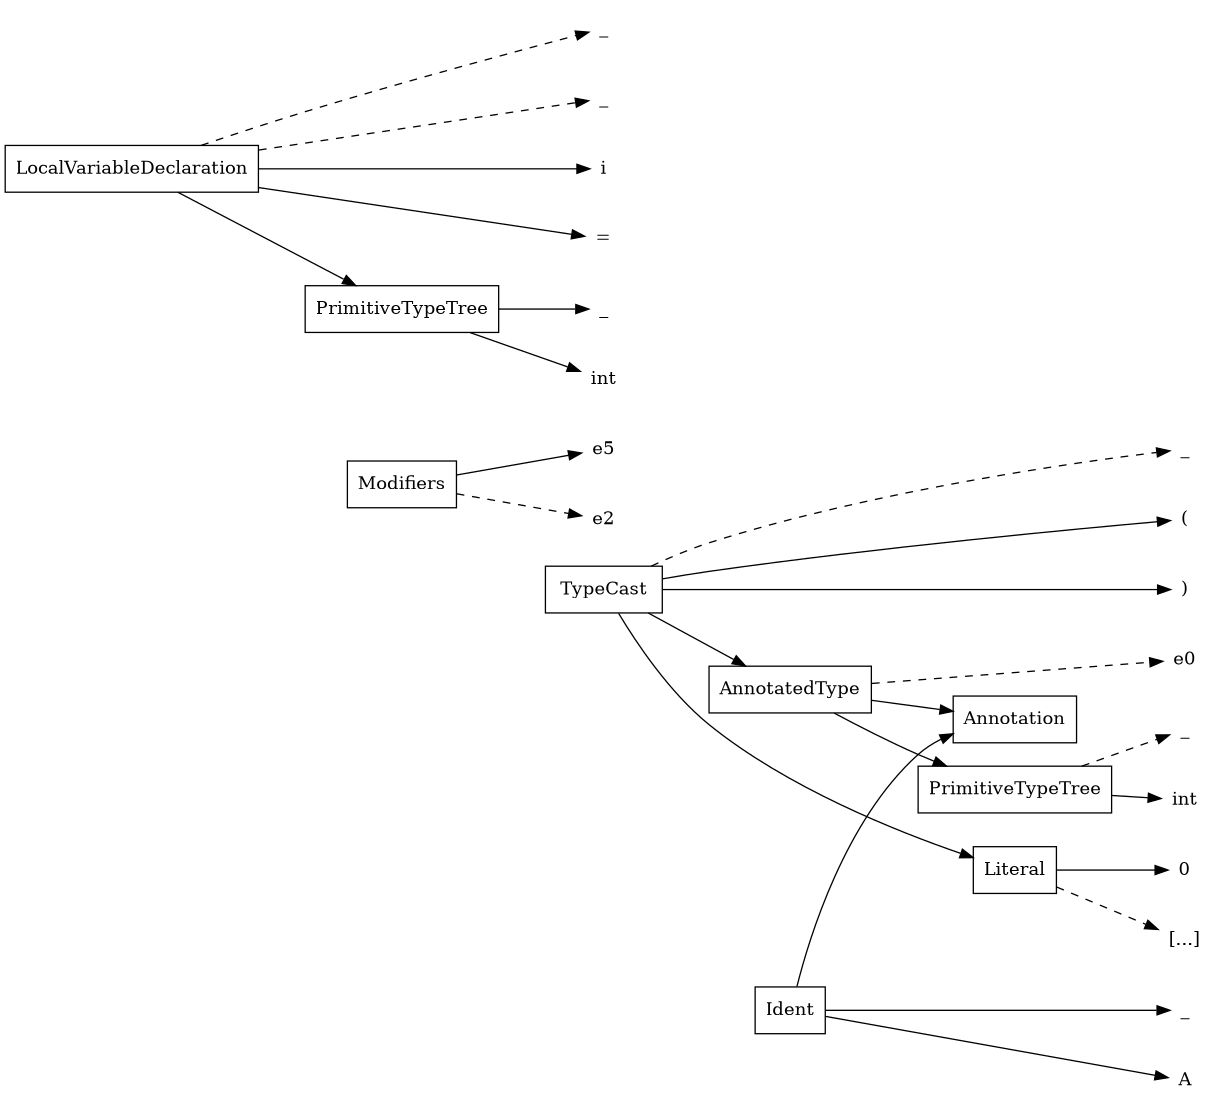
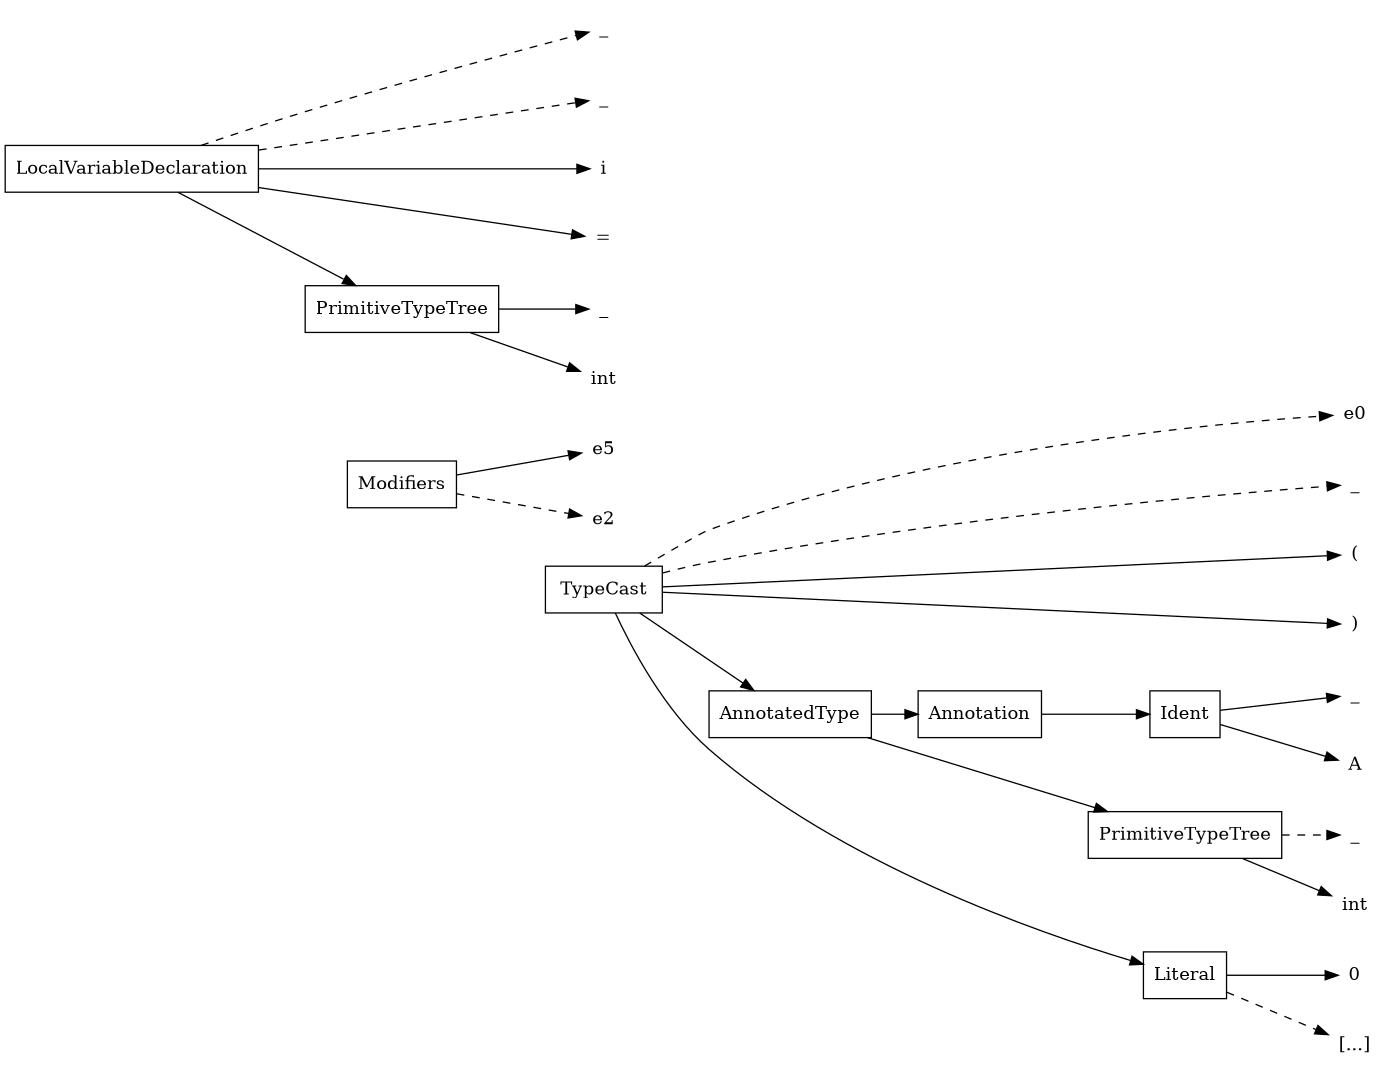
(1011, 673) -> (974, 460)
(848, 850) -> (1089, 714)
